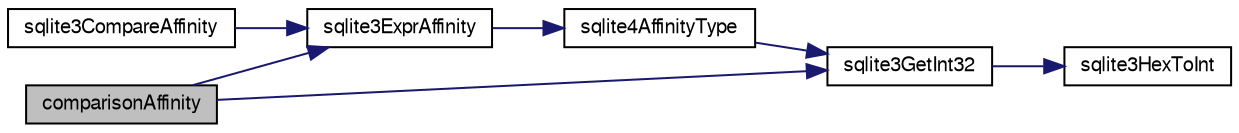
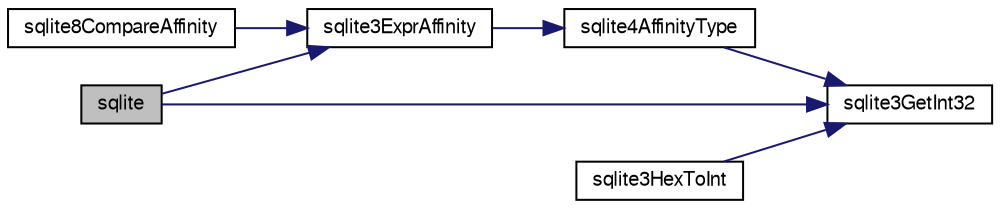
(122, 28) -> (122, 28)
(1018, 66) -> (775, 146)
(122, 104) -> (122, 104)
